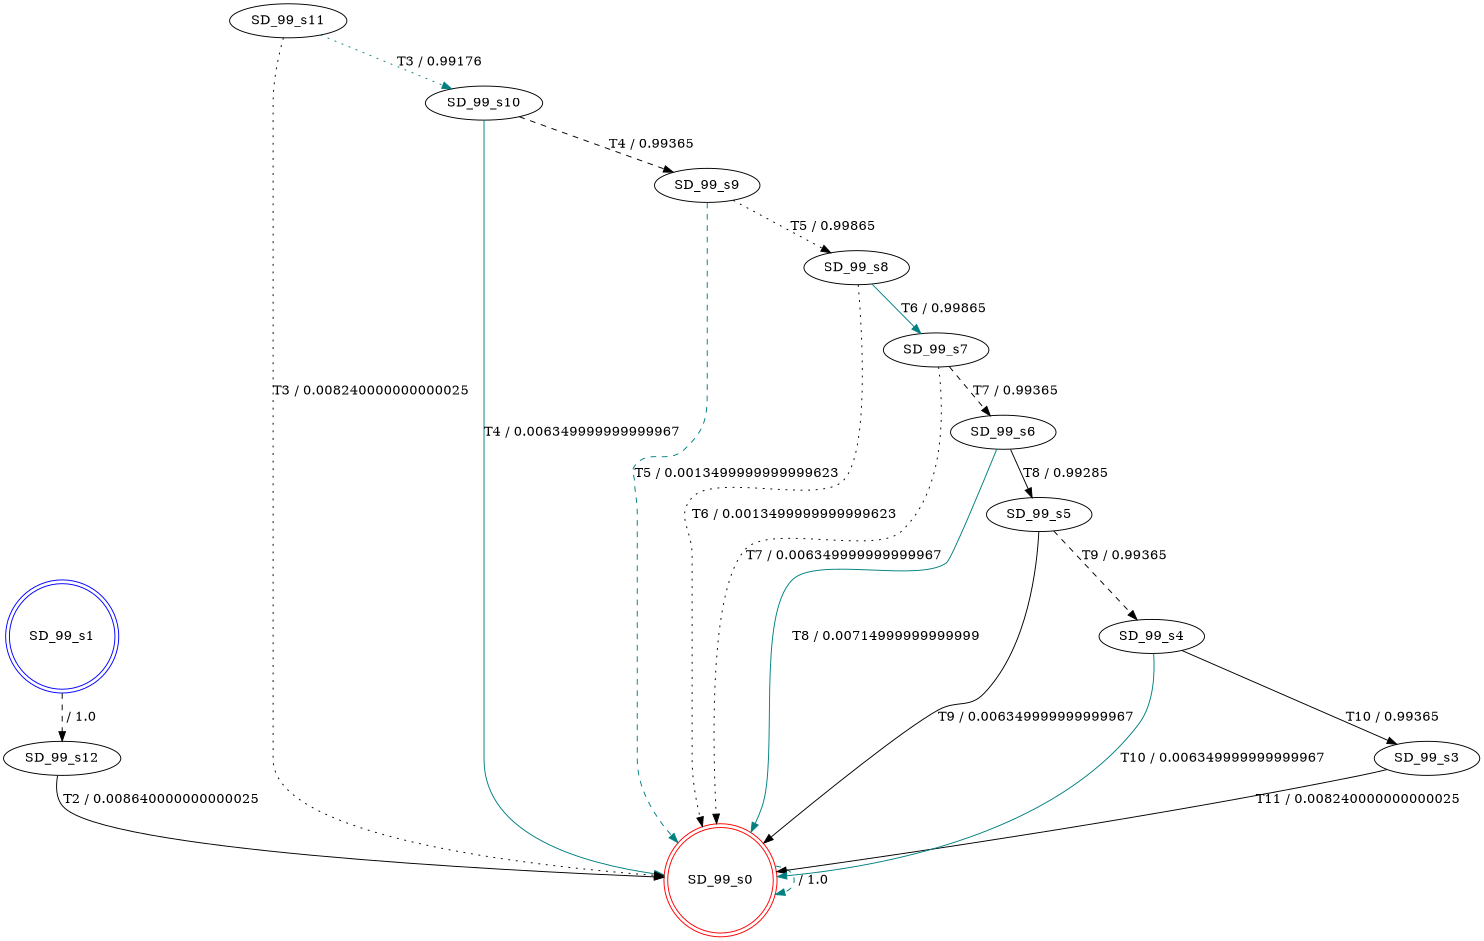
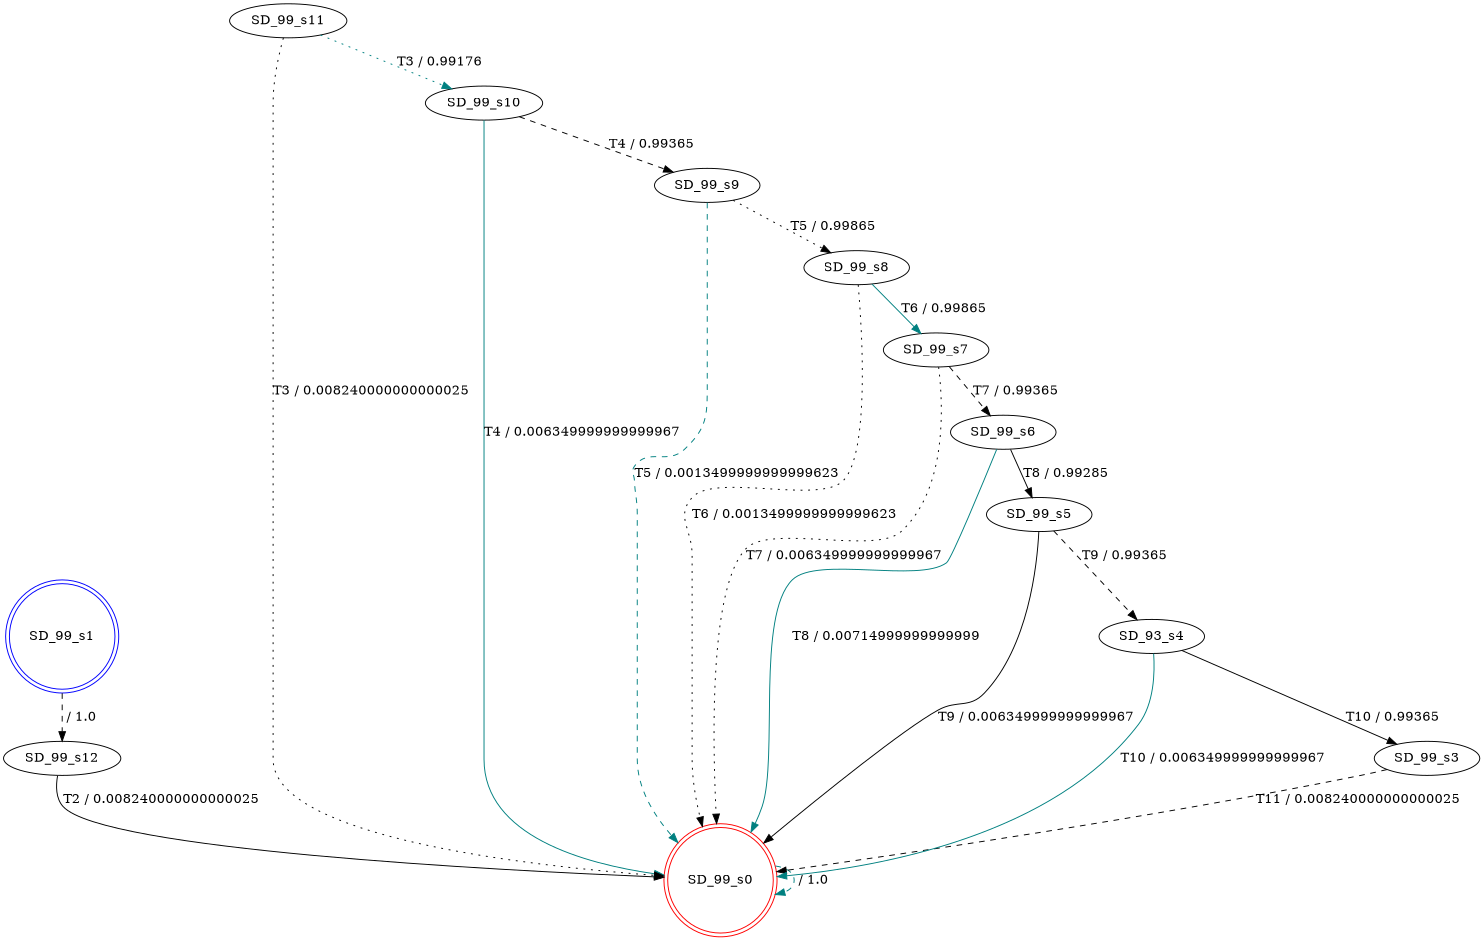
(1152, 636) -> (1152, 636)
(161, 800) -> (161, 800)
(1087, 825) -> (1087, 825)
